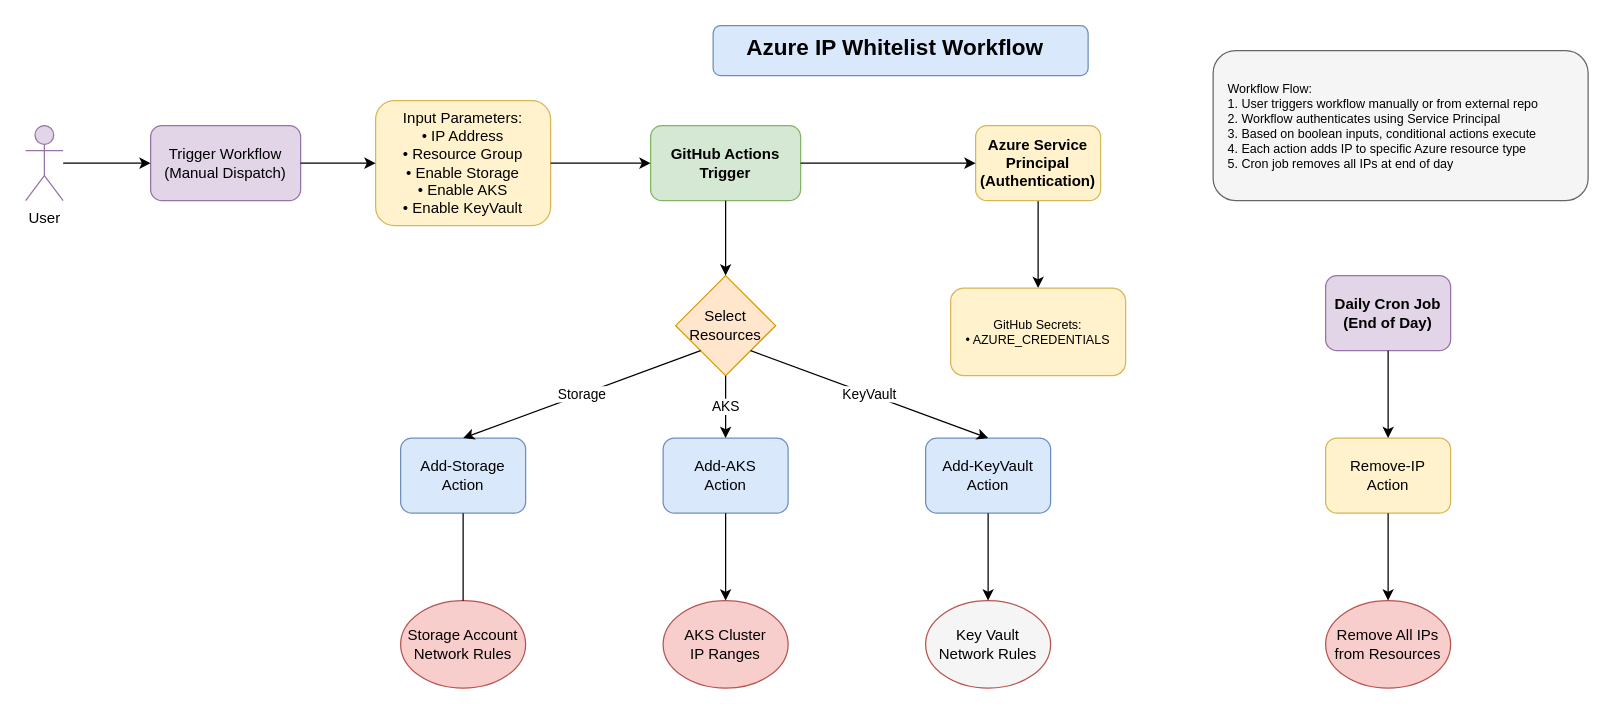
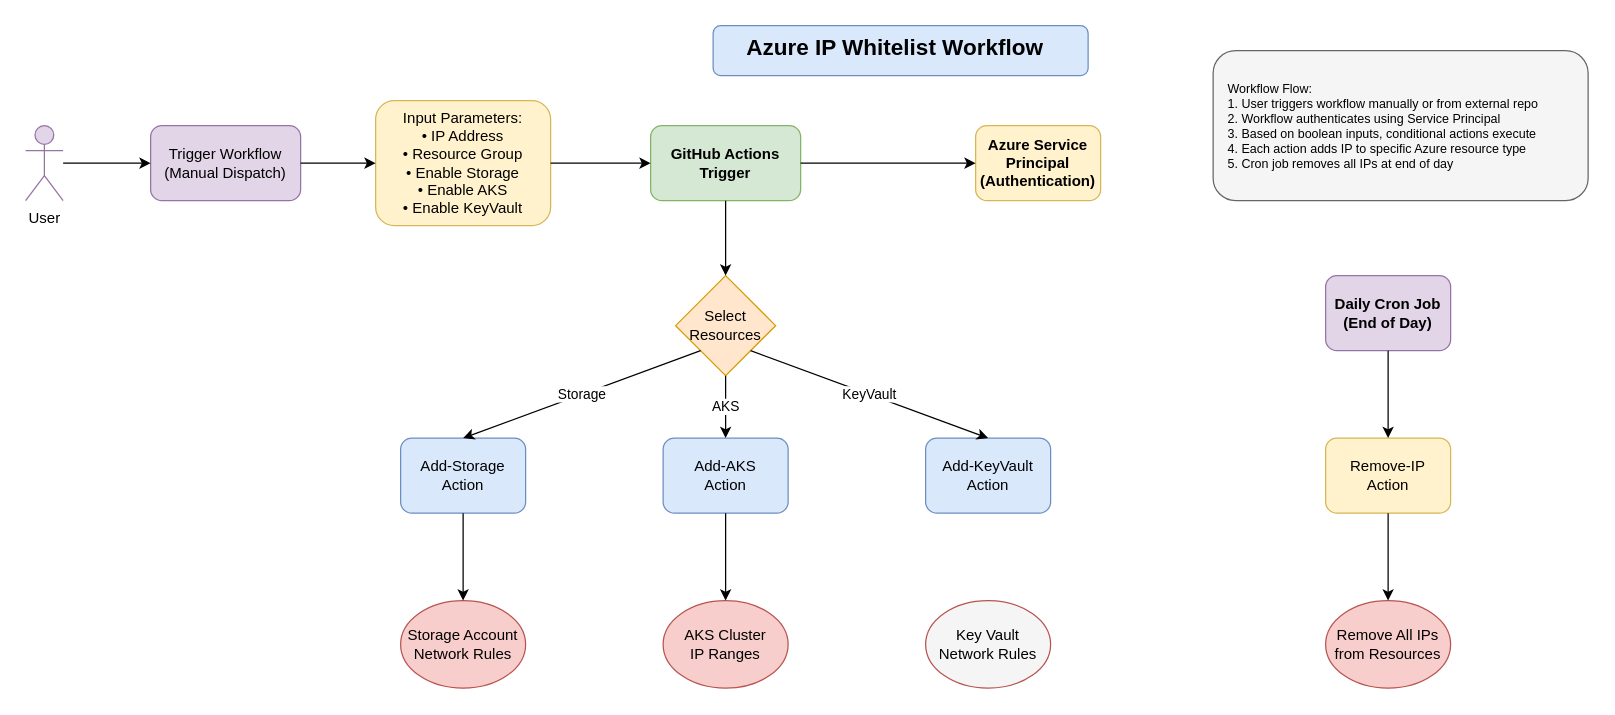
(1038, 240) -> none
(1038, 332) -> none
(988, 552) -> none
(463, 594) -> (463, 591)
